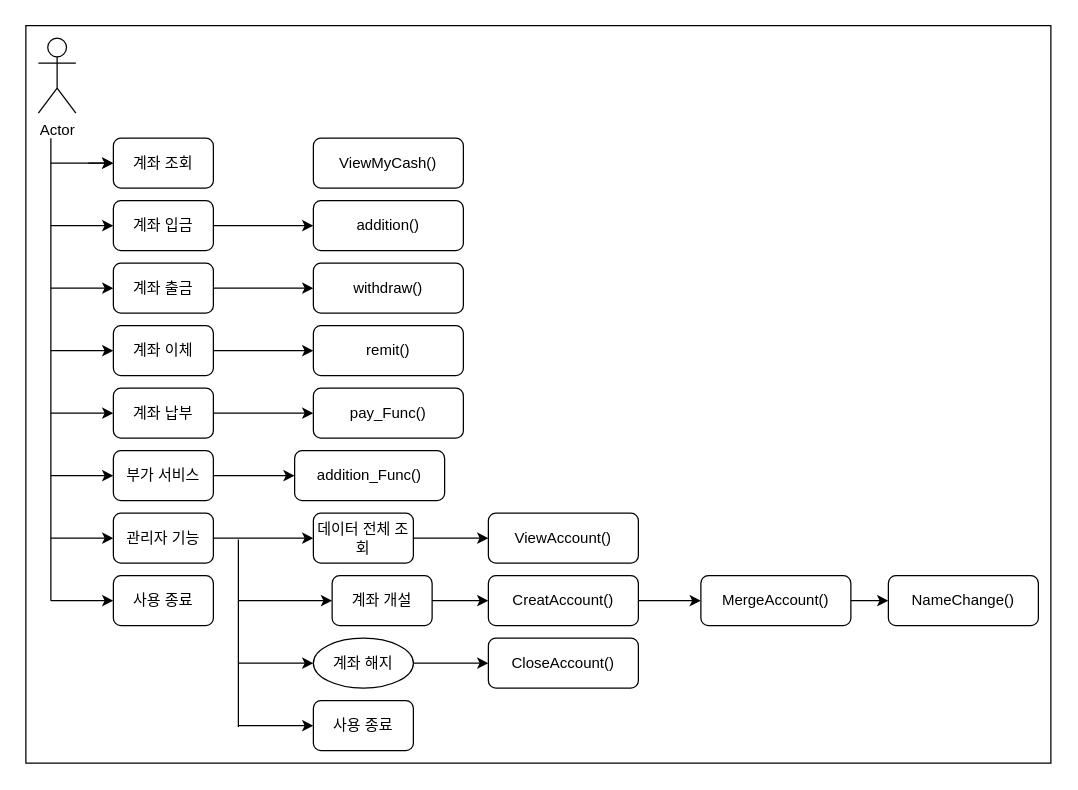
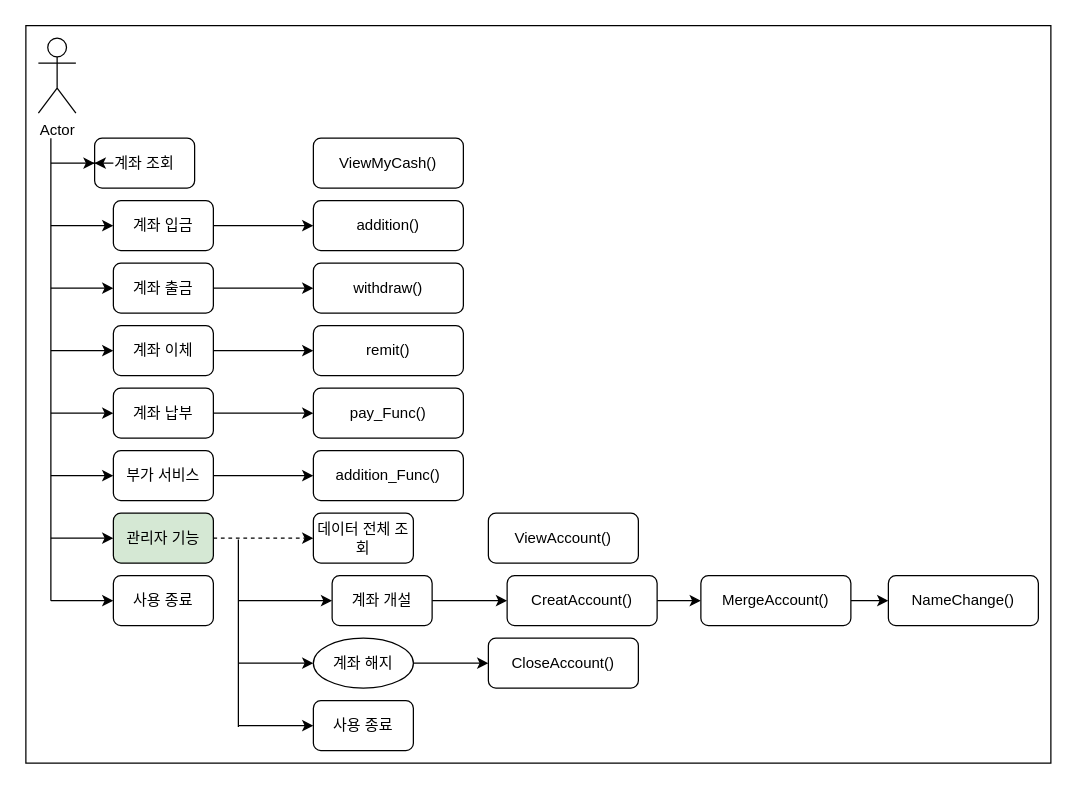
(163, 163) -> (144, 163)
(369, 476) -> (388, 476)
(163, 538) -> (163, 538)
(259, 538) -> (259, 538)
(446, 538) -> none
(563, 601) -> (582, 601)
